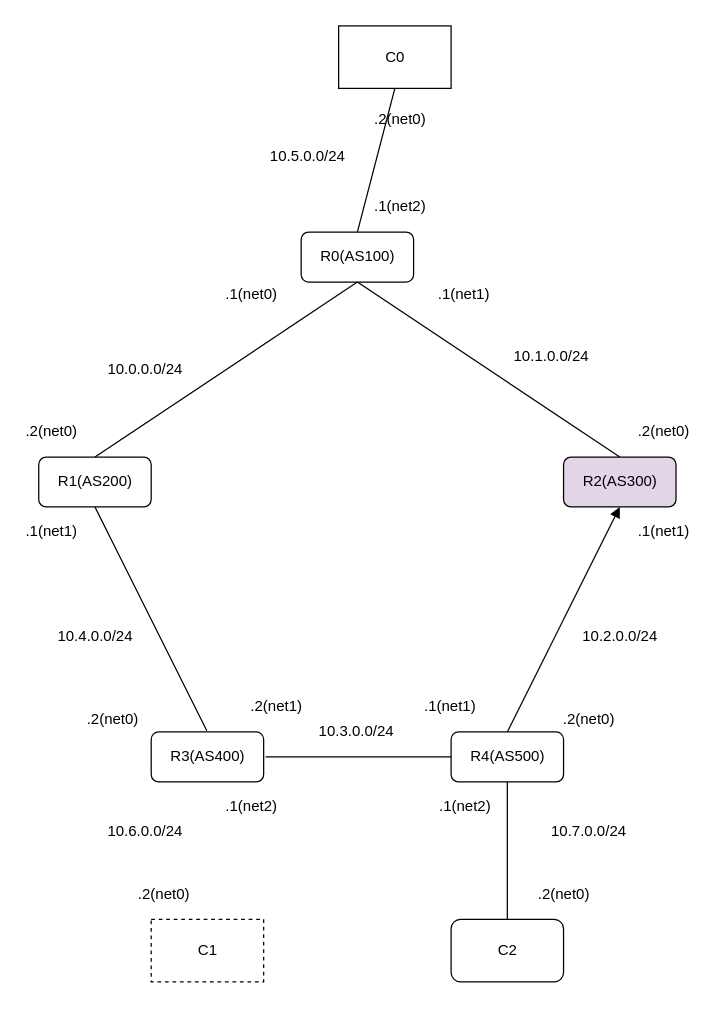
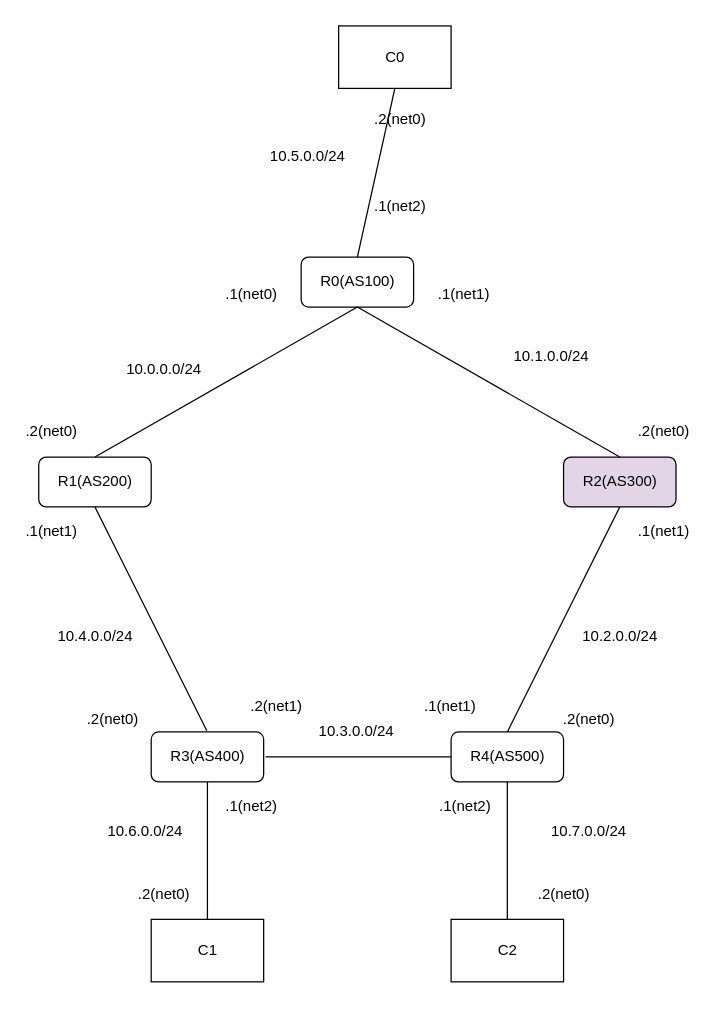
(358, 257) -> (358, 282)
(145, 369) -> (164, 369)
(615, 517) -> (617, 512)
none -> (208, 851)
(208, 951) -> (208, 951)
(508, 951) -> (508, 951)
